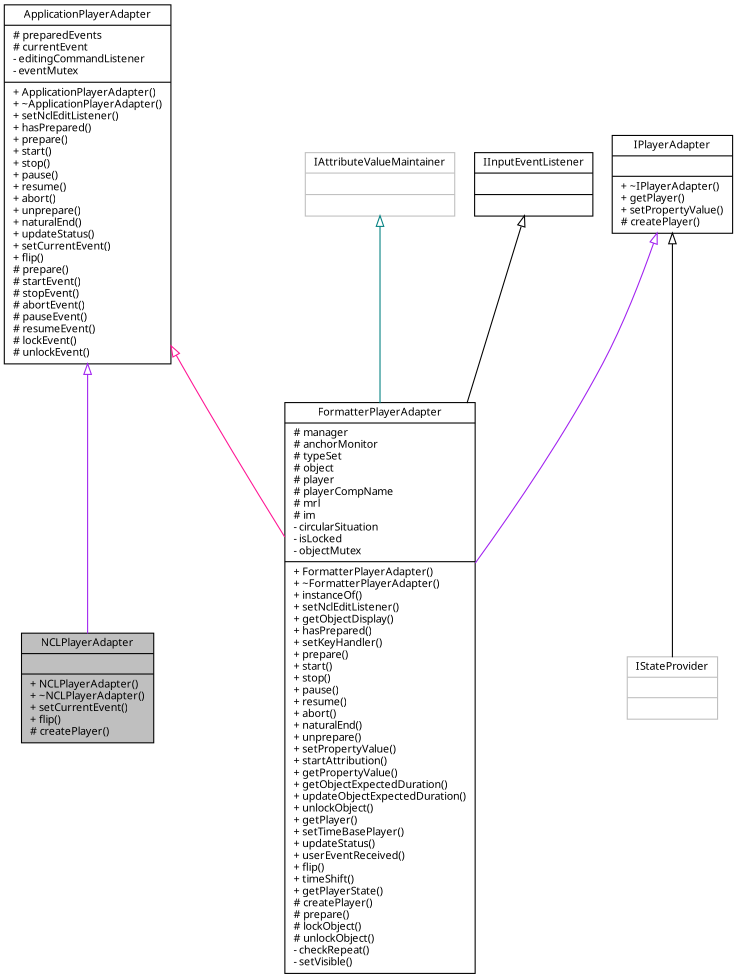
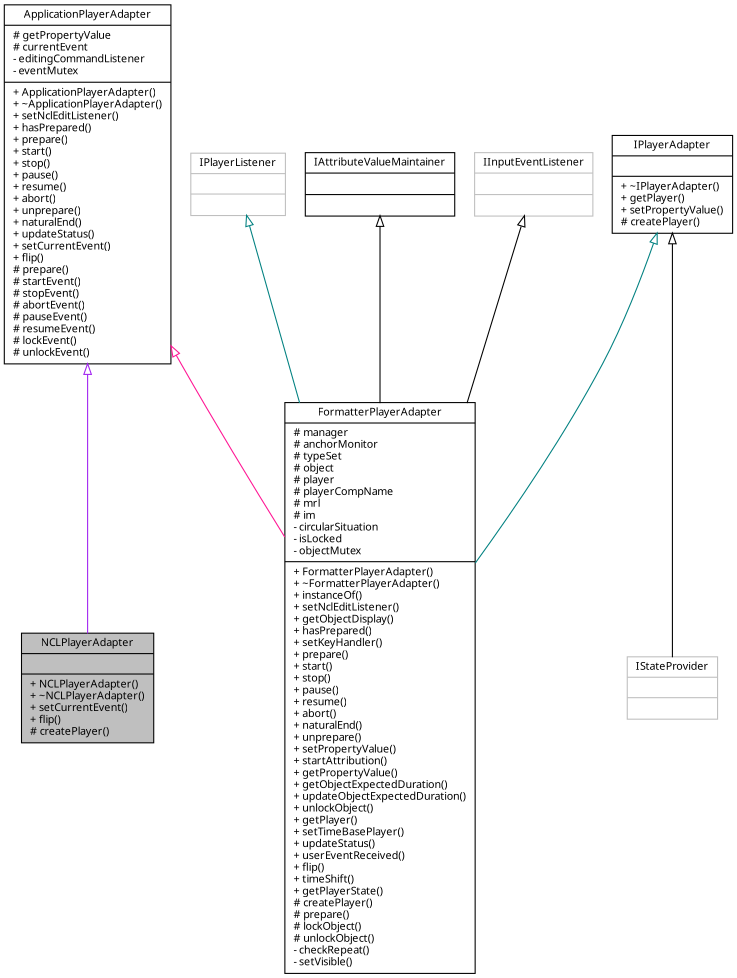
(58, 35) -> (62, 35)
none -> (238, 184)
(380, 184) -> (380, 184)
(534, 184) -> (534, 184)
(380, 315) -> (380, 315)
(577, 410) -> (577, 410)
